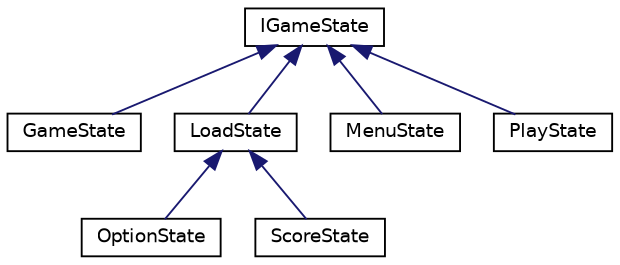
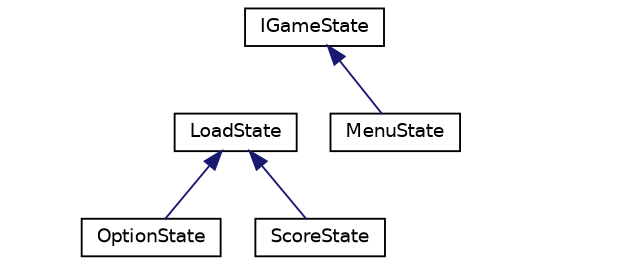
(269, 87) -> none
(74, 132) -> none
(553, 132) -> none
